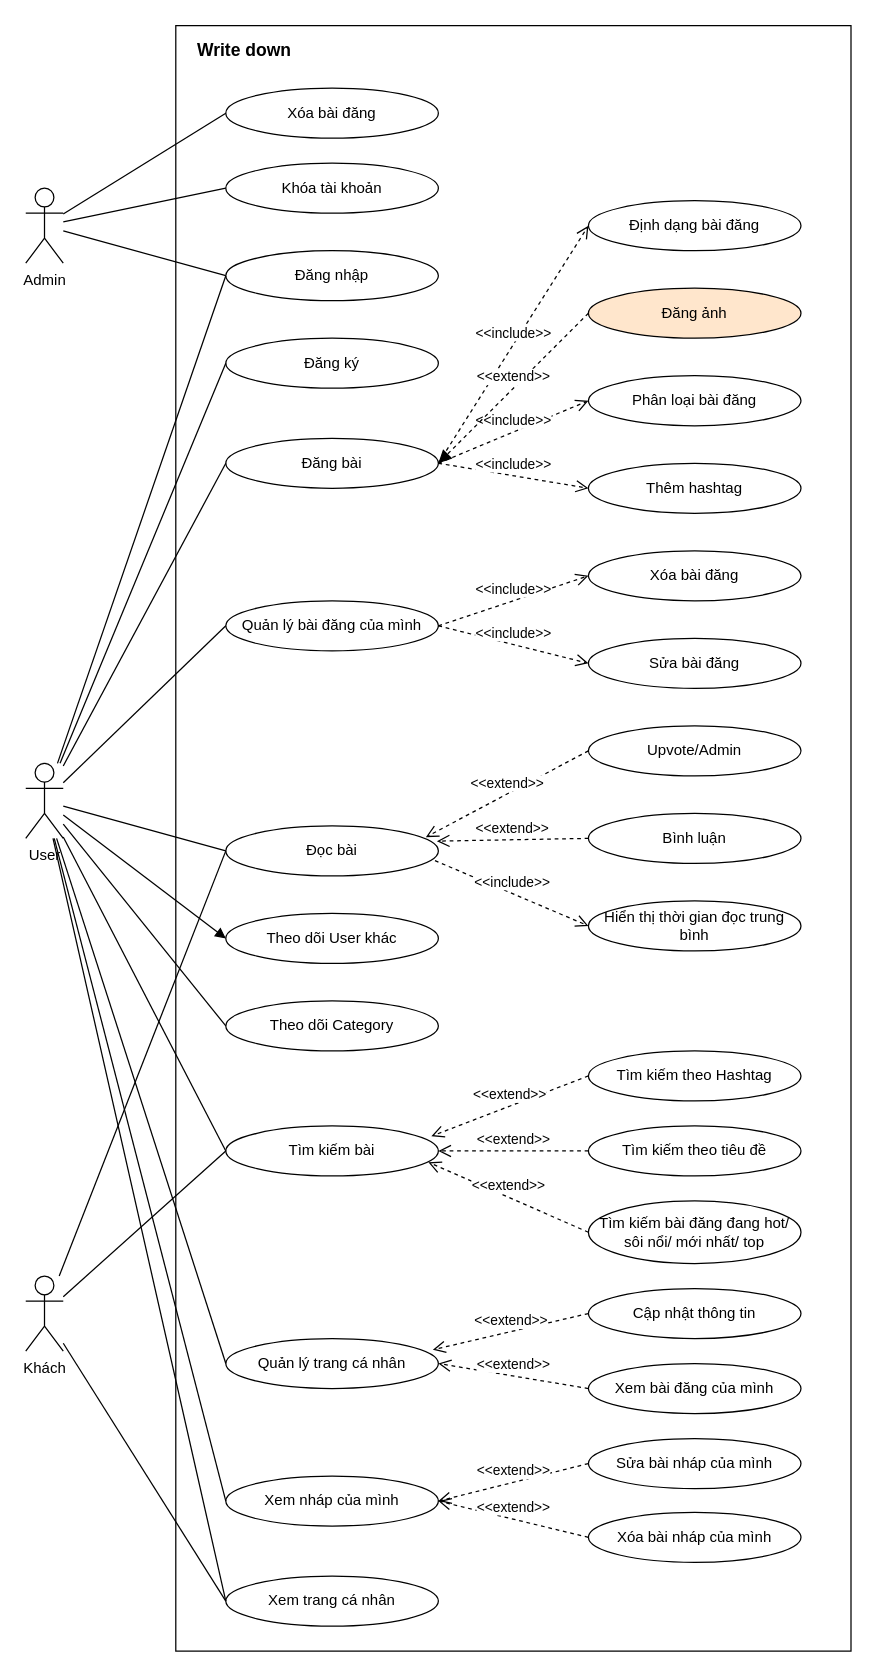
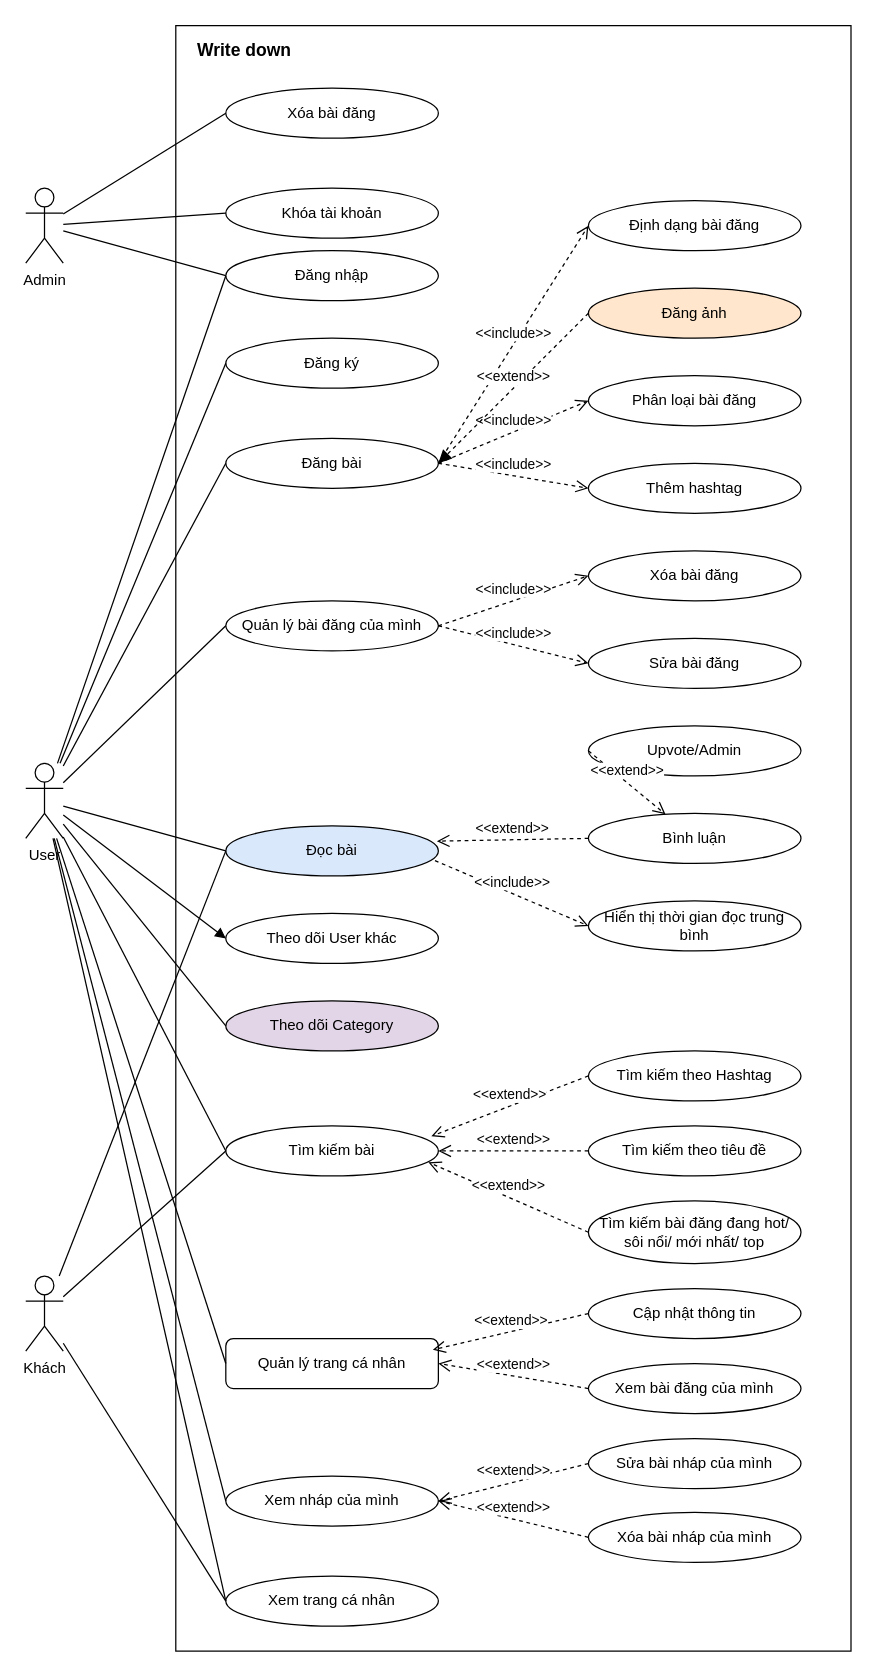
(332, 188) -> (332, 213)
(509, 793) -> (625, 781)
(332, 851) -> (332, 851)
(332, 1026) -> (332, 1026)
(332, 1363) -> (332, 1363)
